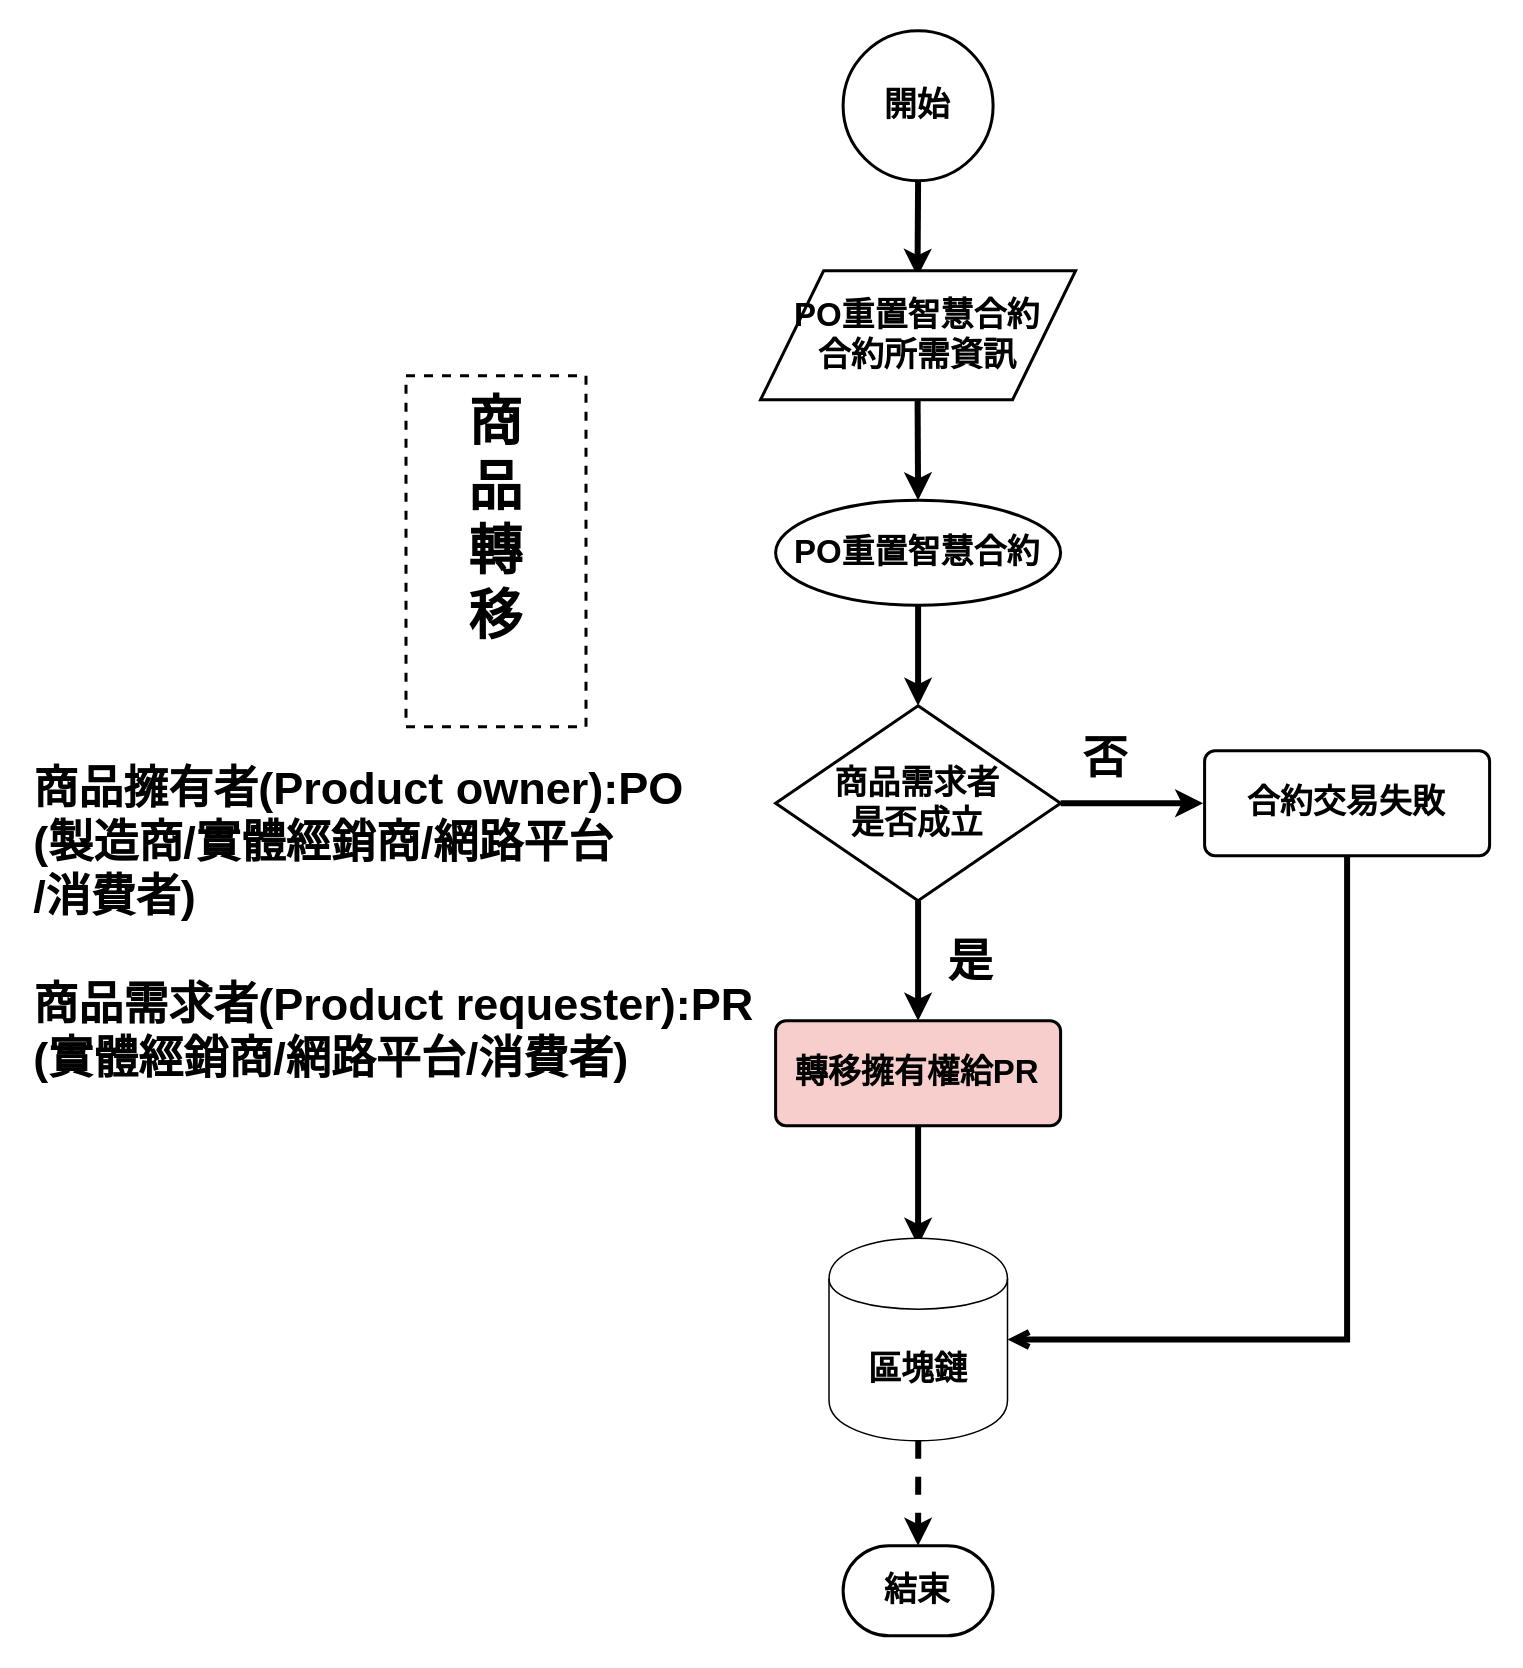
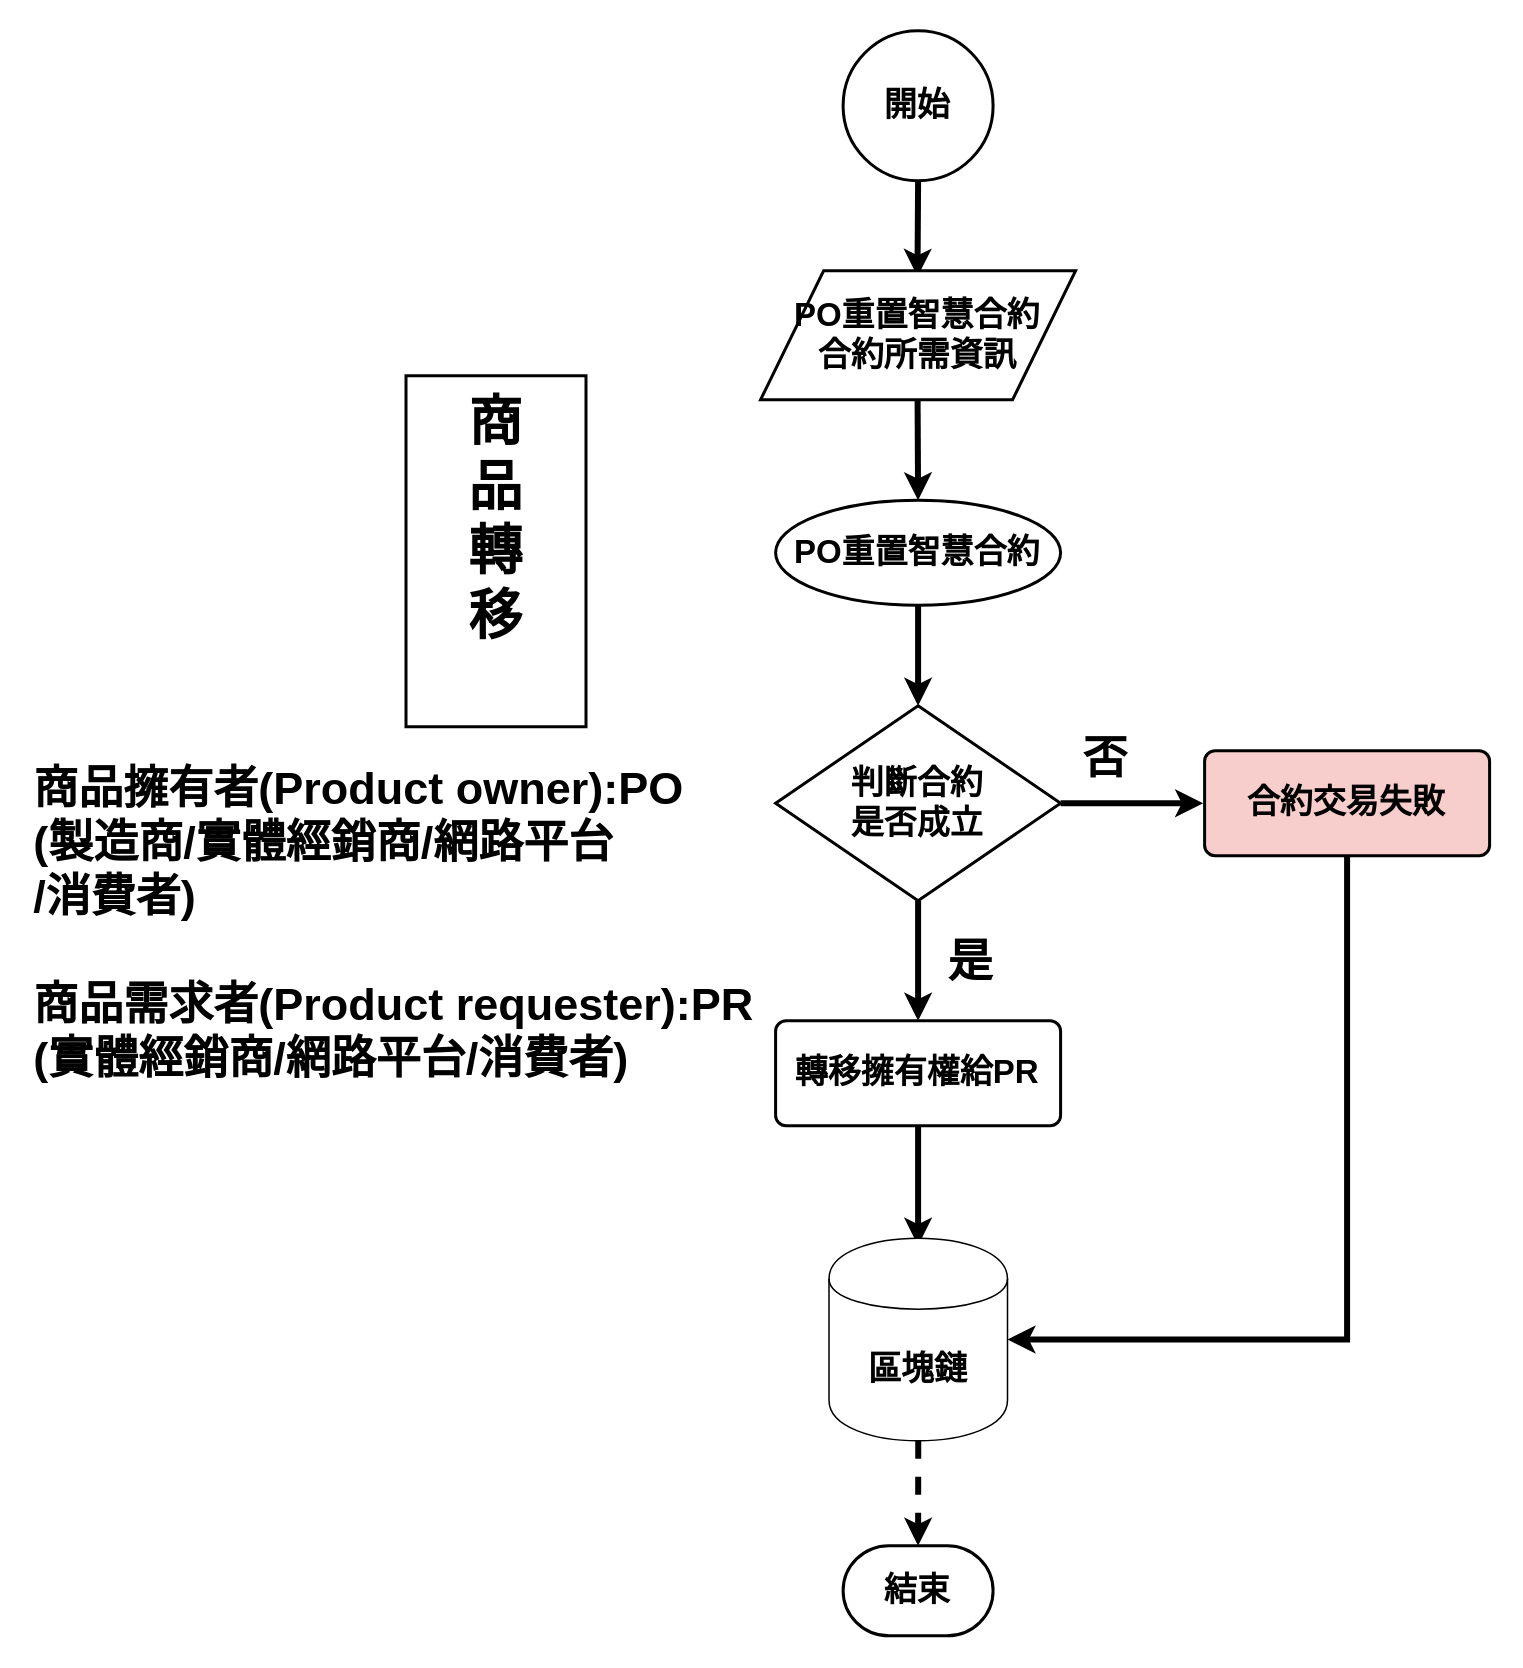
(496, 551) -> (496, 551)
(917, 803) -> (917, 803)
(1347, 803) -> (1347, 803)
(918, 1073) -> (918, 1073)
(1028, 1340) -> (1028, 1340)
